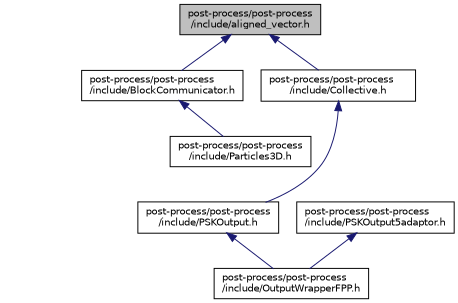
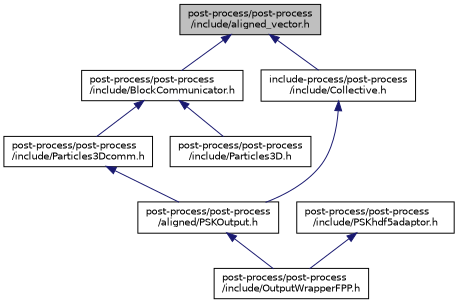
(338, 86) -> (338, 86)
none -> (78, 152)
(208, 218) -> (208, 218)
(375, 218) -> (375, 218)
